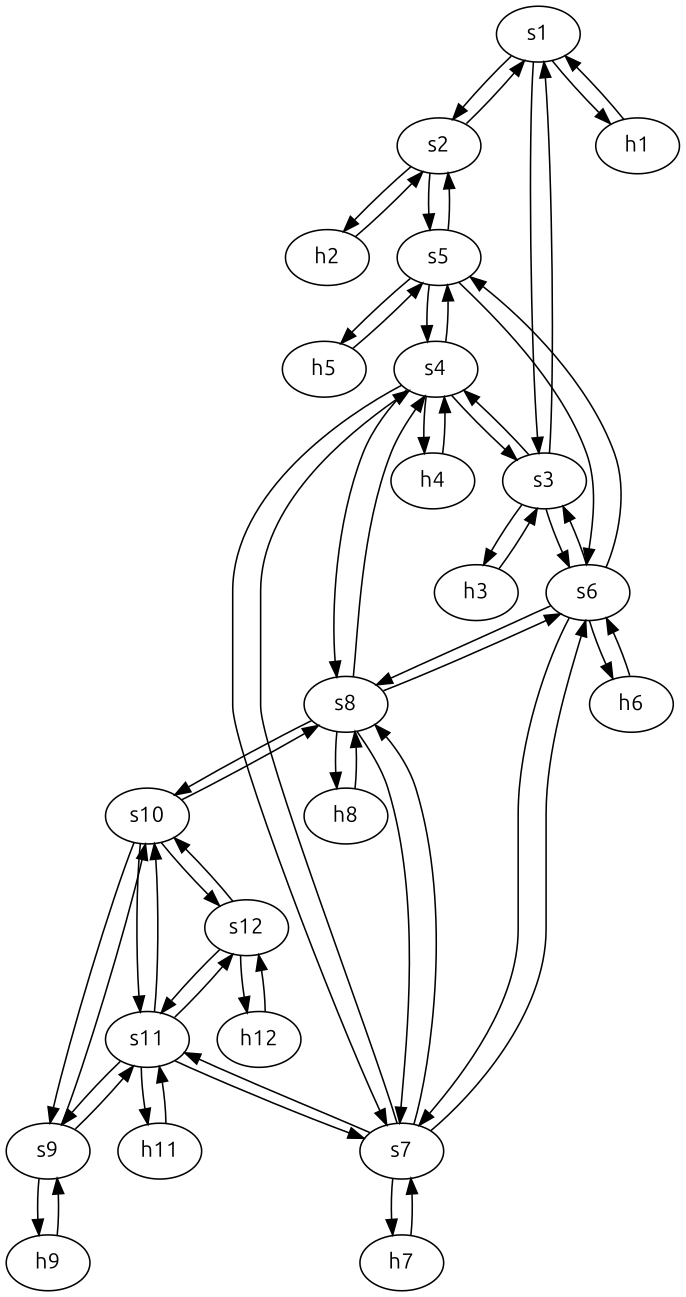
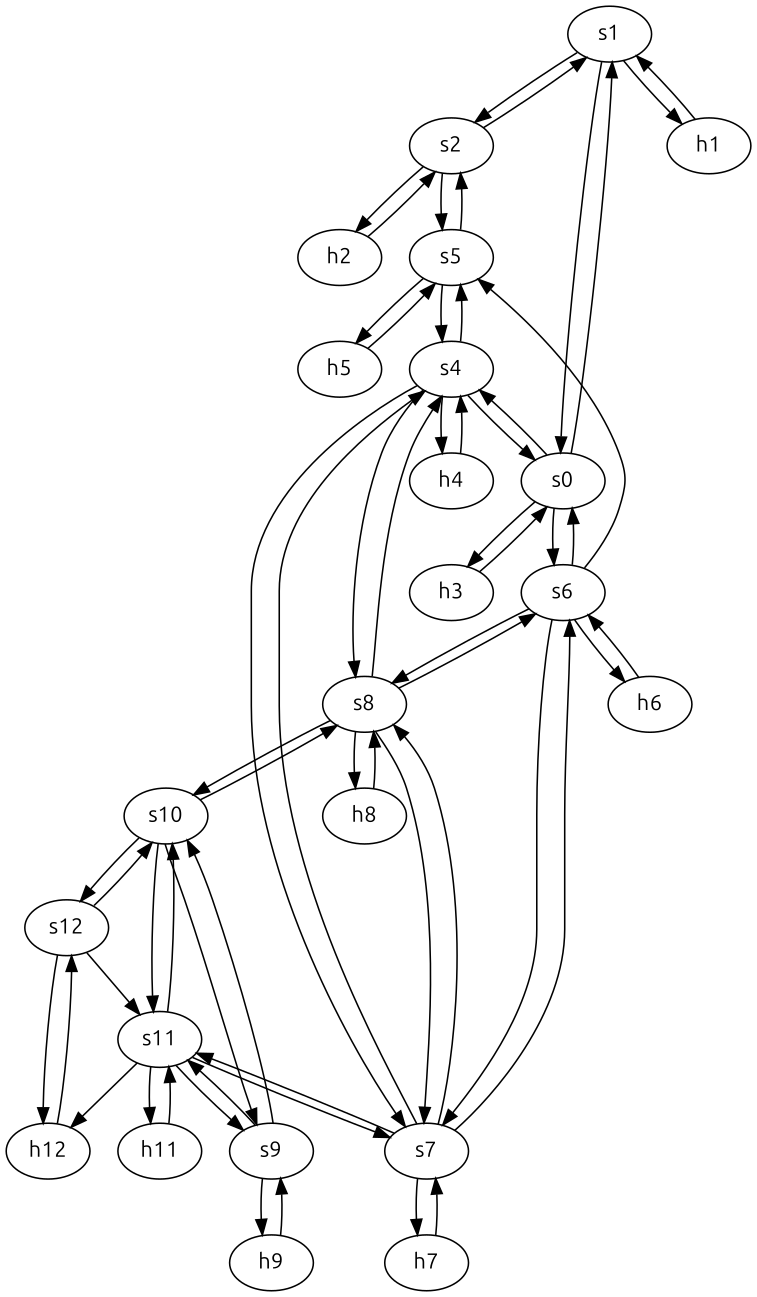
(564, 407) -> none
(545, 481) -> (563, 481)
(199, 993) -> (110, 1090)
